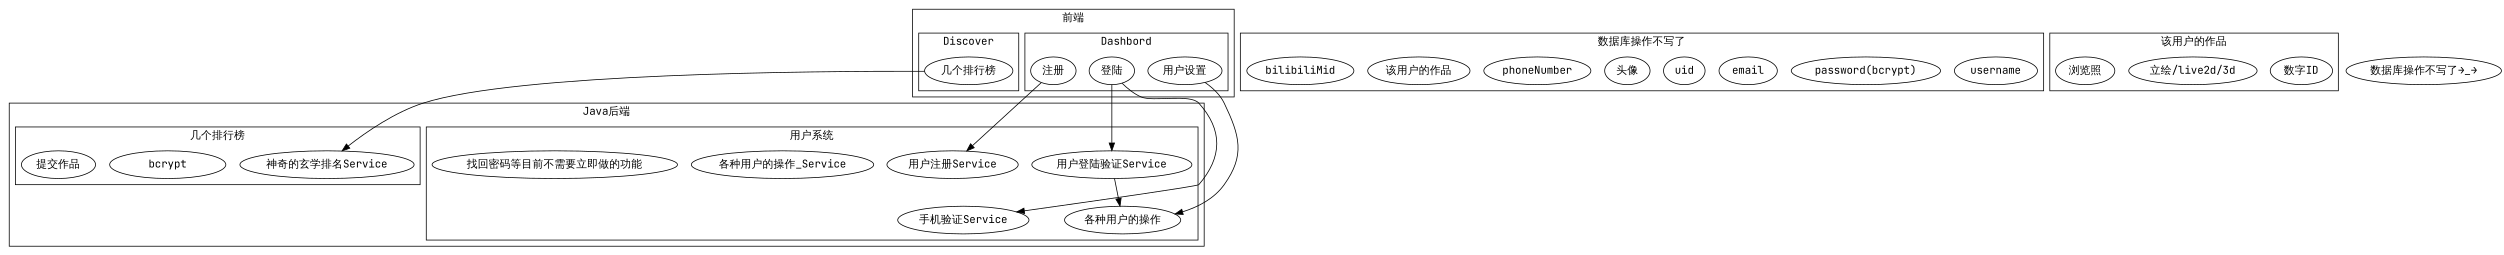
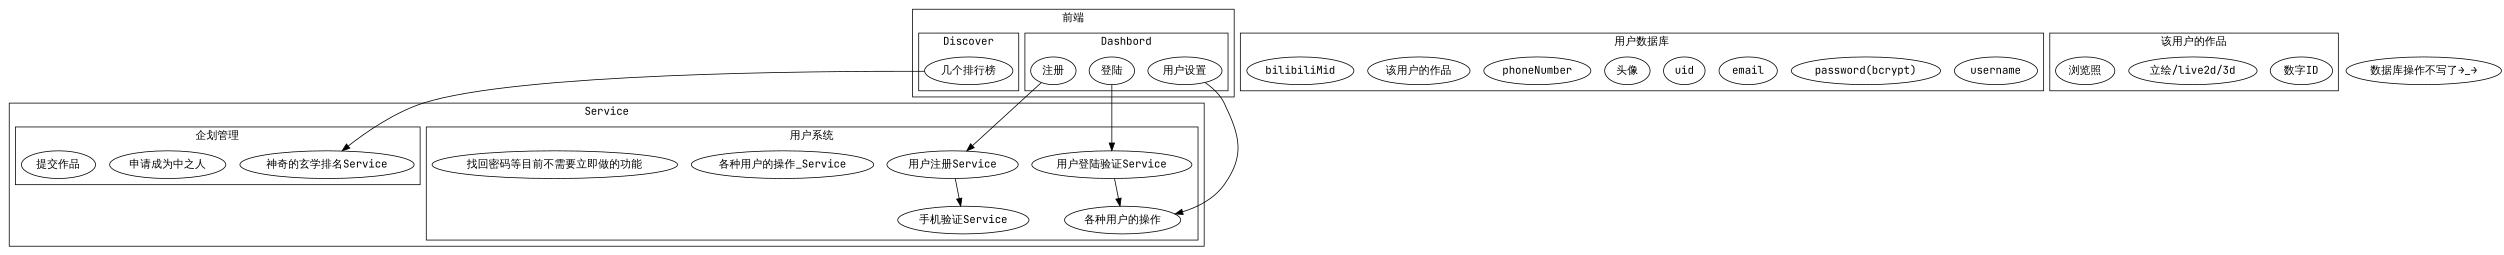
(1642, 42) -> (1642, 42)
(607, 112) -> (607, 112)
(218, 136) -> (218, 136)
(168, 165) -> (168, 165)
(1189, 187) -> (957, 189)
